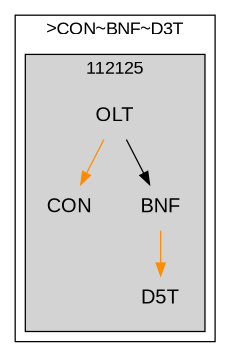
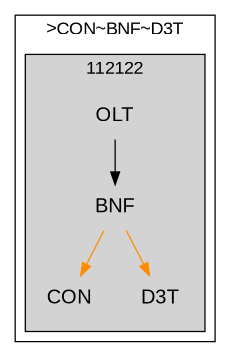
(115, 69) -> (115, 69)
(95, 156) -> (95, 247)
(161, 299) -> (161, 299)
